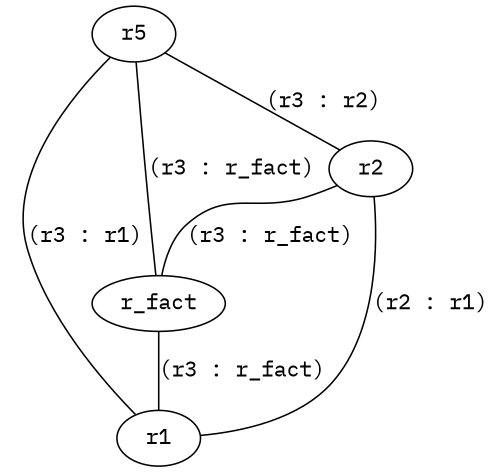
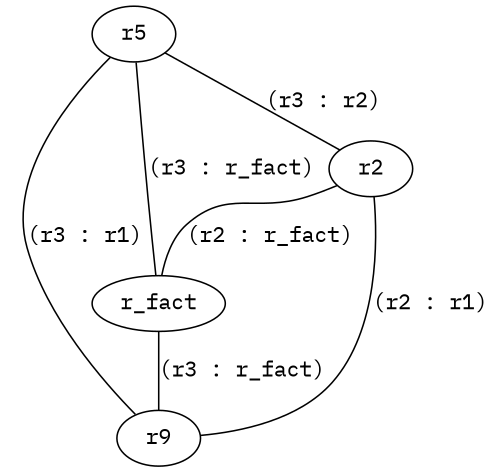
(270, 236) -> (270, 236)
(159, 438) -> (159, 438)
